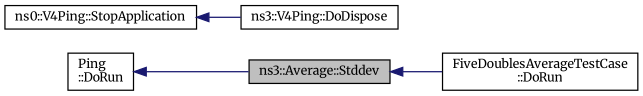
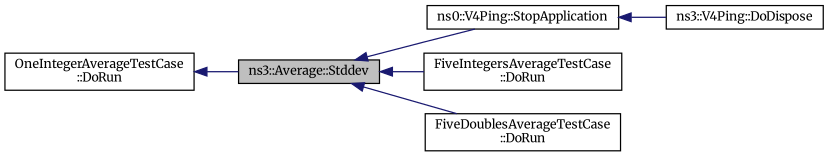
none -> (421, 43)
(101, 72) -> (100, 72)
none -> (523, 72)
